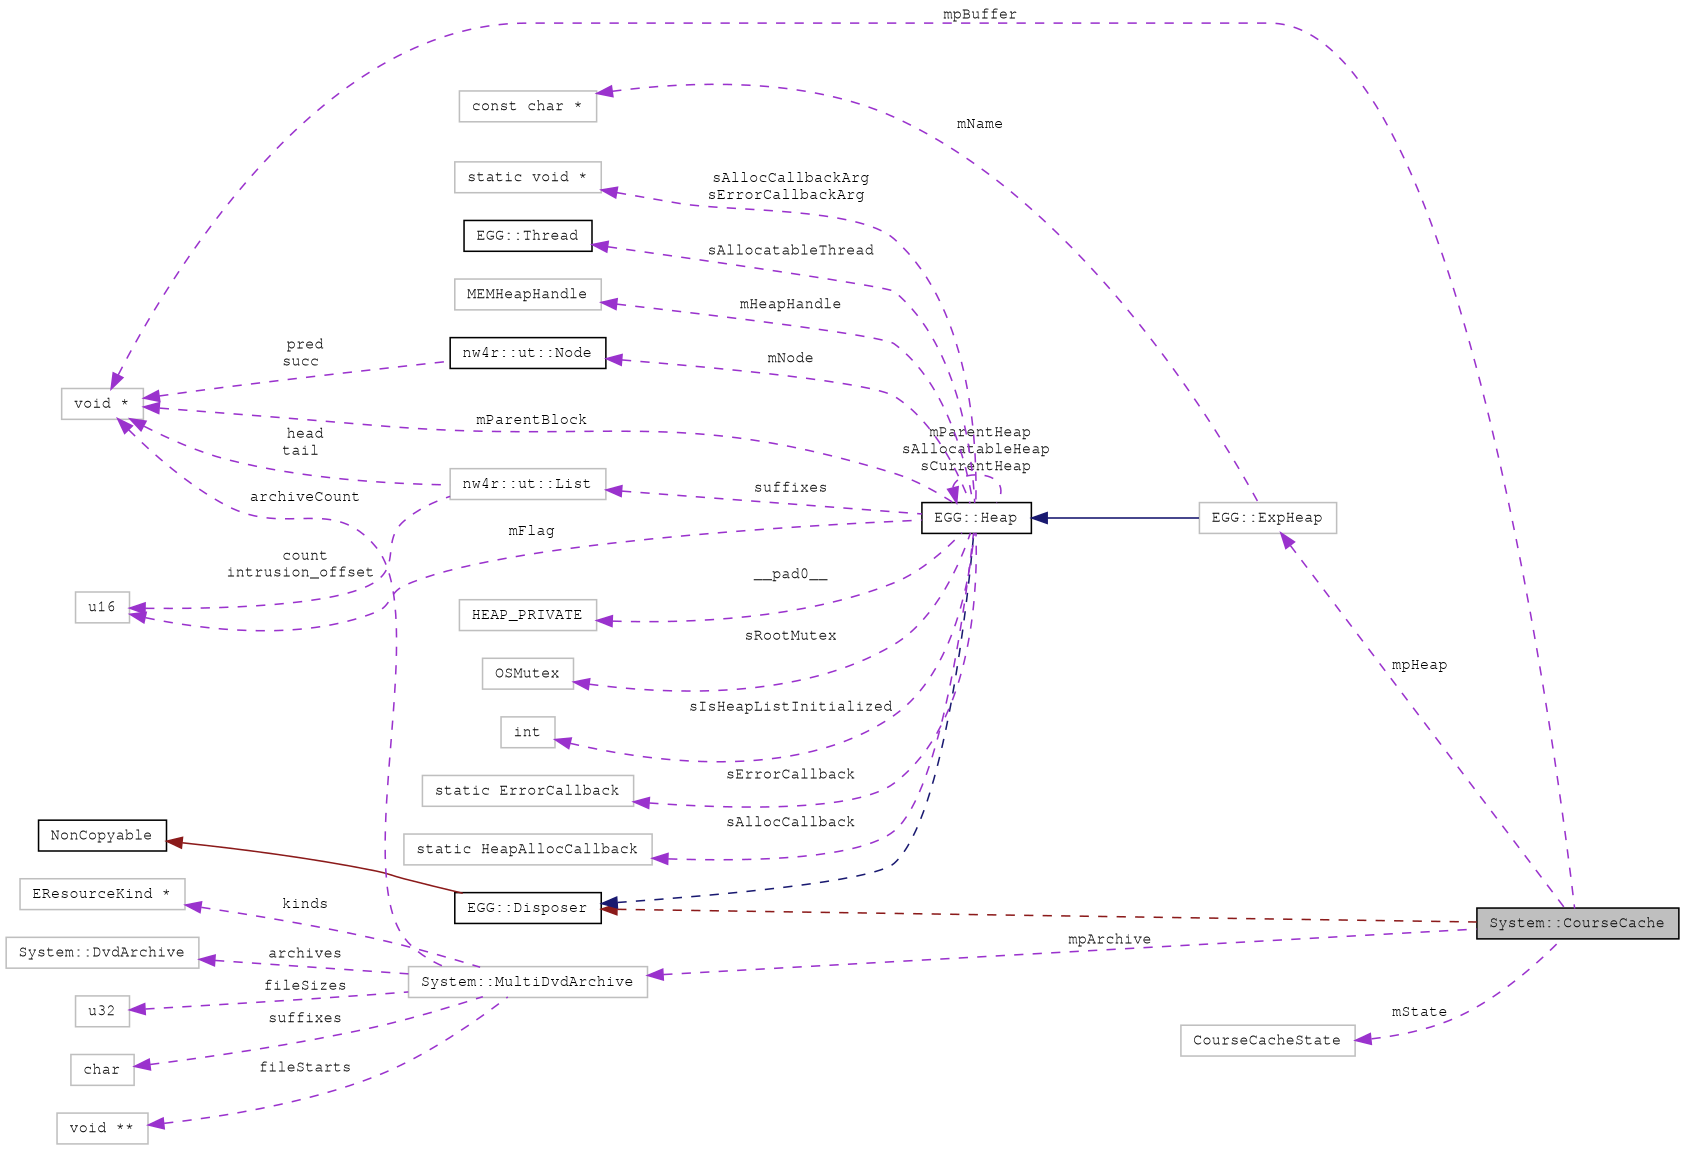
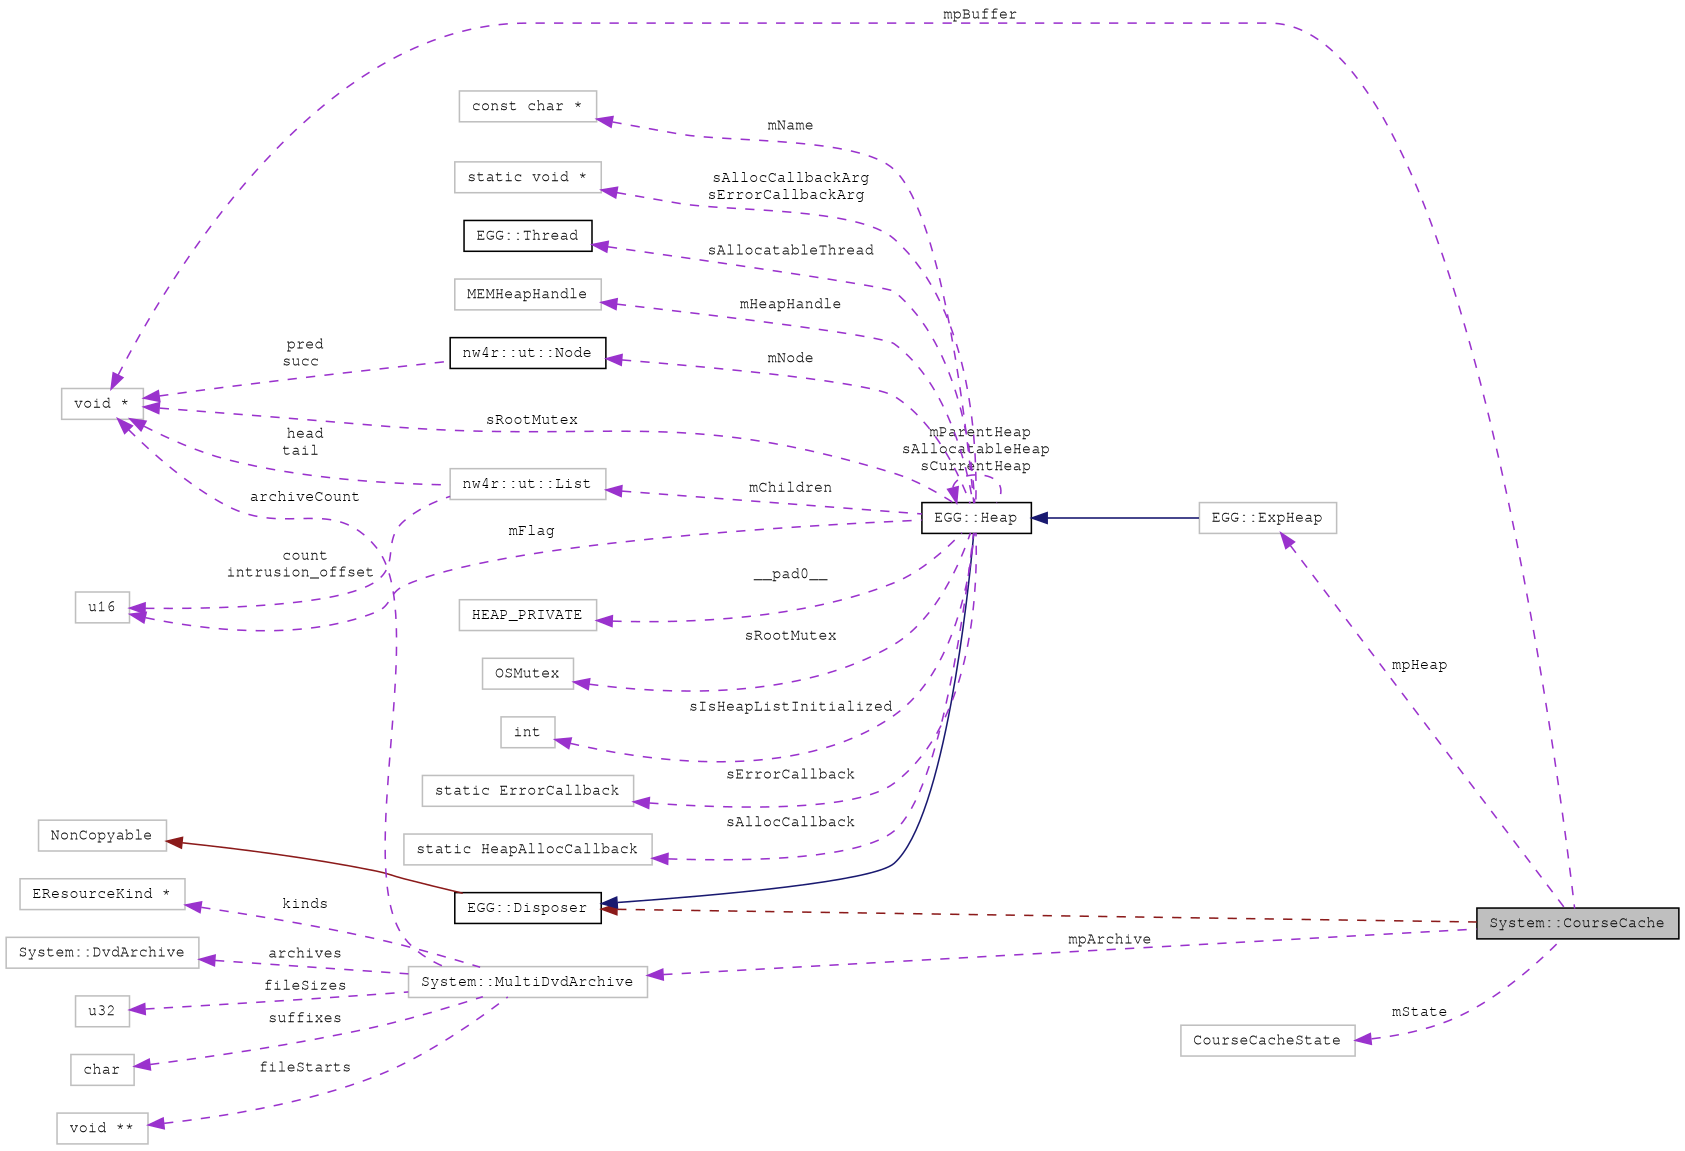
(1000, 185) -> (911, 194)
(528, 420) -> (528, 420)
(787, 488) -> (787, 488)
(103, 836) -> (103, 836)
(912, 838) -> (912, 838)
